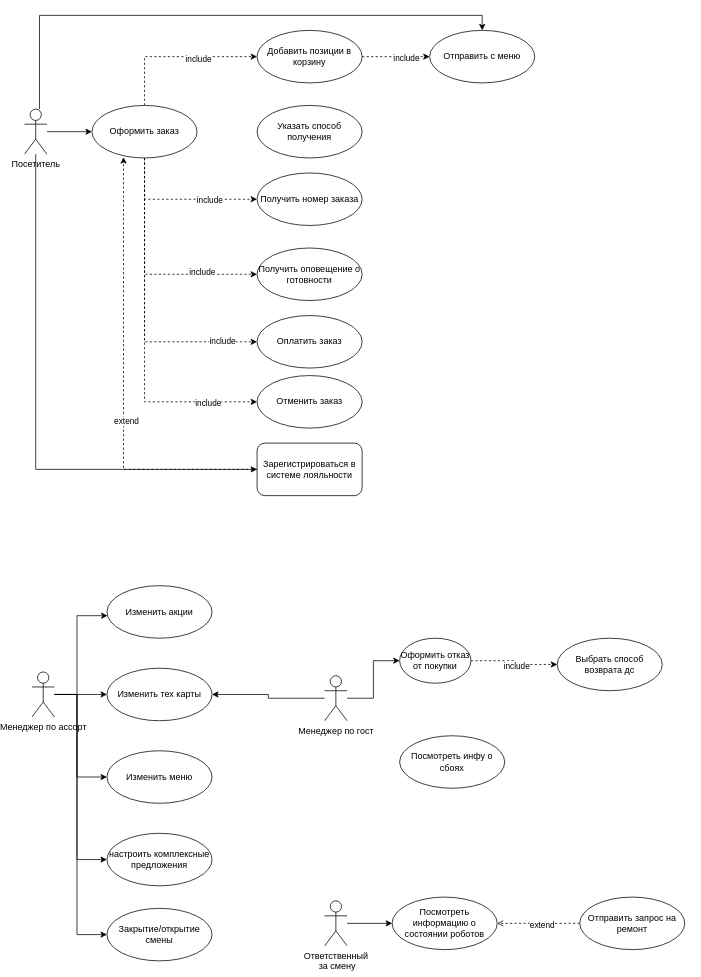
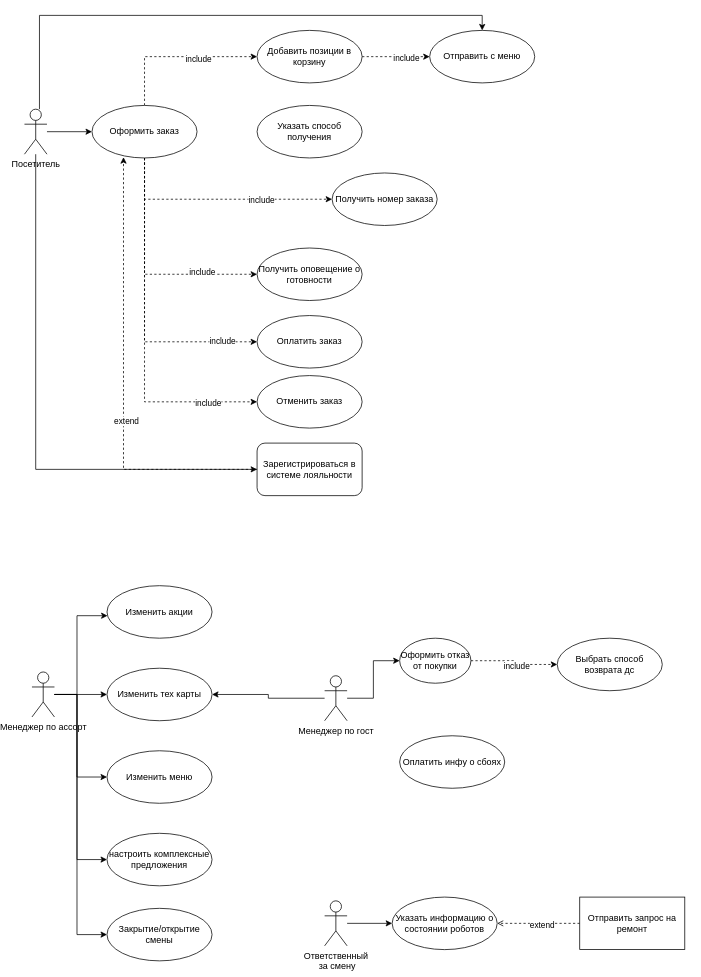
(309, 199) -> (384, 199)
(452, 762) -> (452, 762)
(444, 923) -> (444, 923)
(632, 923) -> (632, 923)
